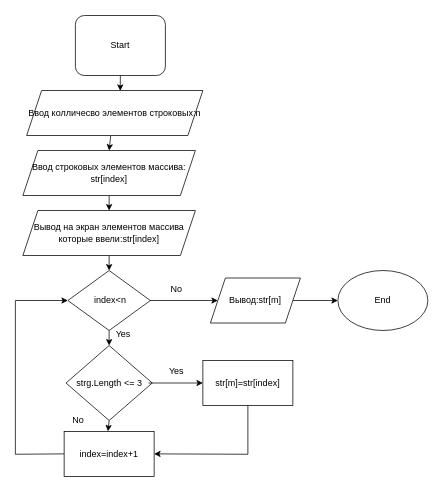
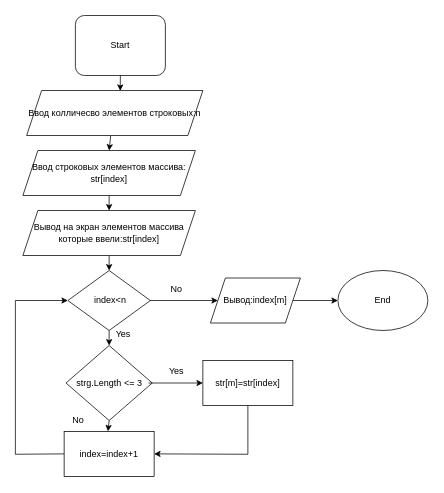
(255, 300) -> (255, 300)
